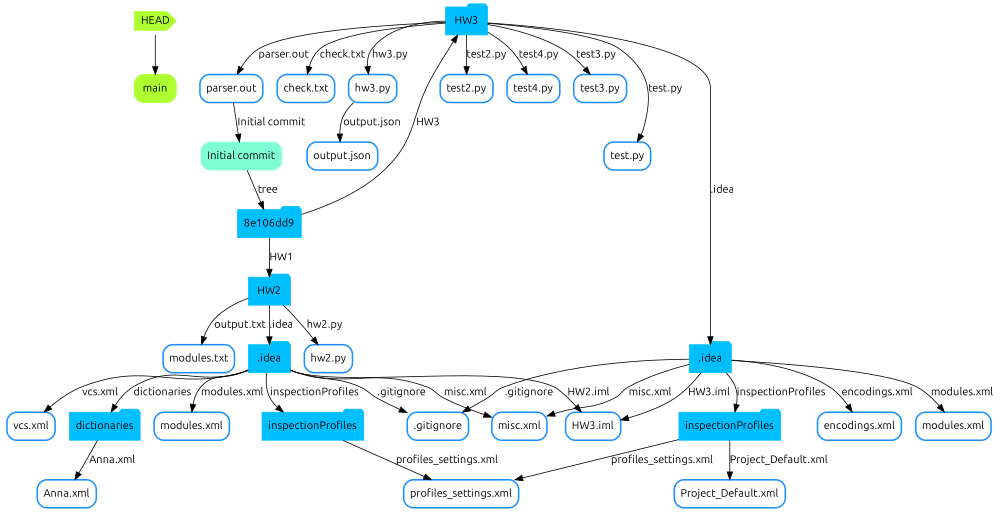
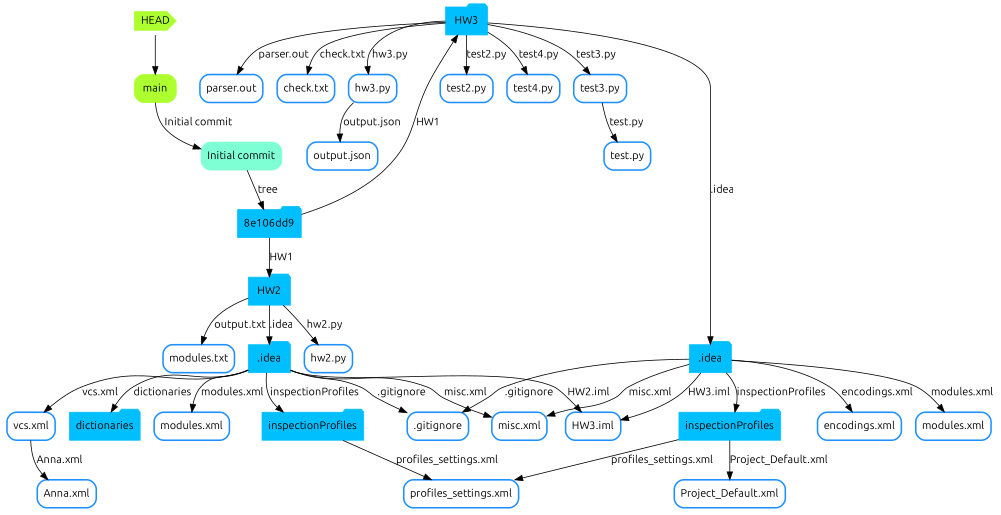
(602, 41) -> (606, 119)
(236, 118) -> (167, 131)
(428, 122) -> (428, 122)
(88, 457) -> (33, 458)
